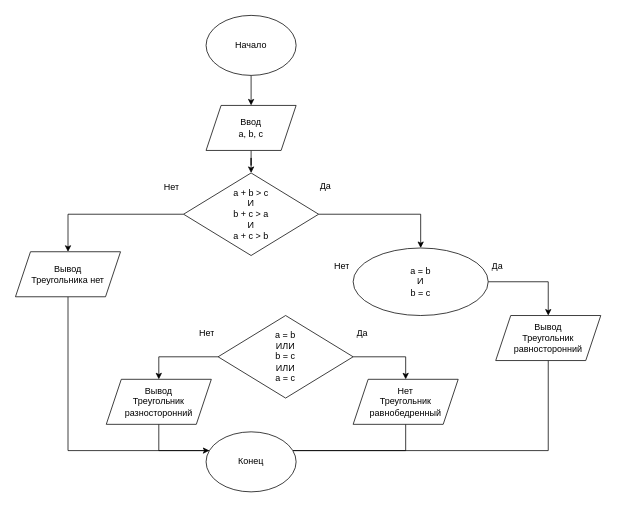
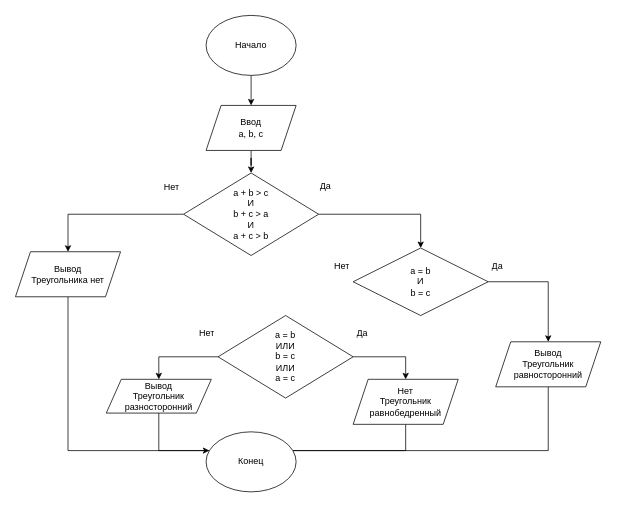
(420, 282) -> (420, 282)
(548, 338) -> (548, 364)
(159, 402) -> (159, 396)
